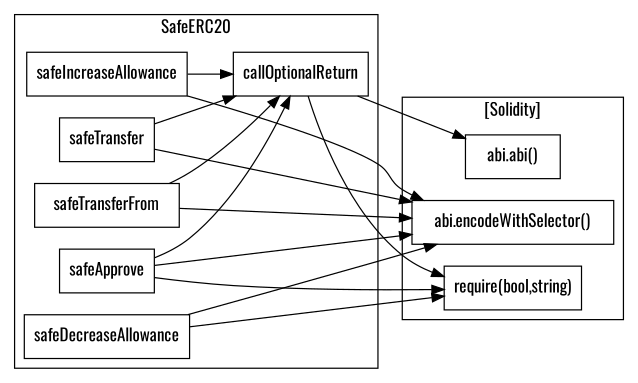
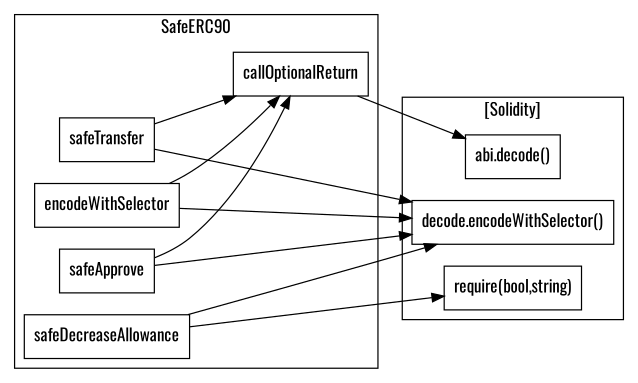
(196, 29) -> (196, 29)
(107, 74) -> none
(513, 157) -> (513, 157)
(353, 197) -> none
(107, 205) -> (107, 205)
(513, 222) -> (513, 222)
(314, 289) -> none
